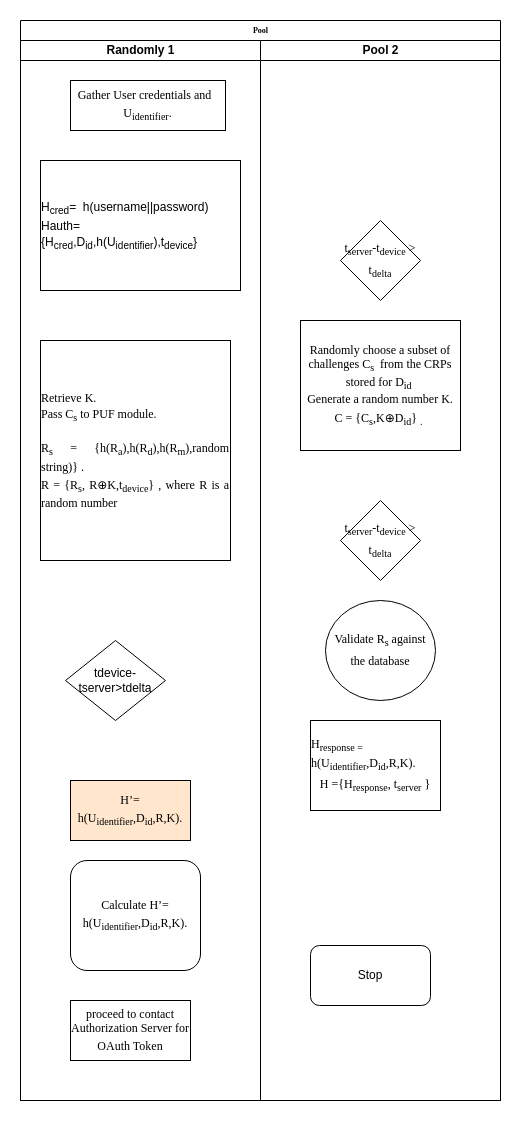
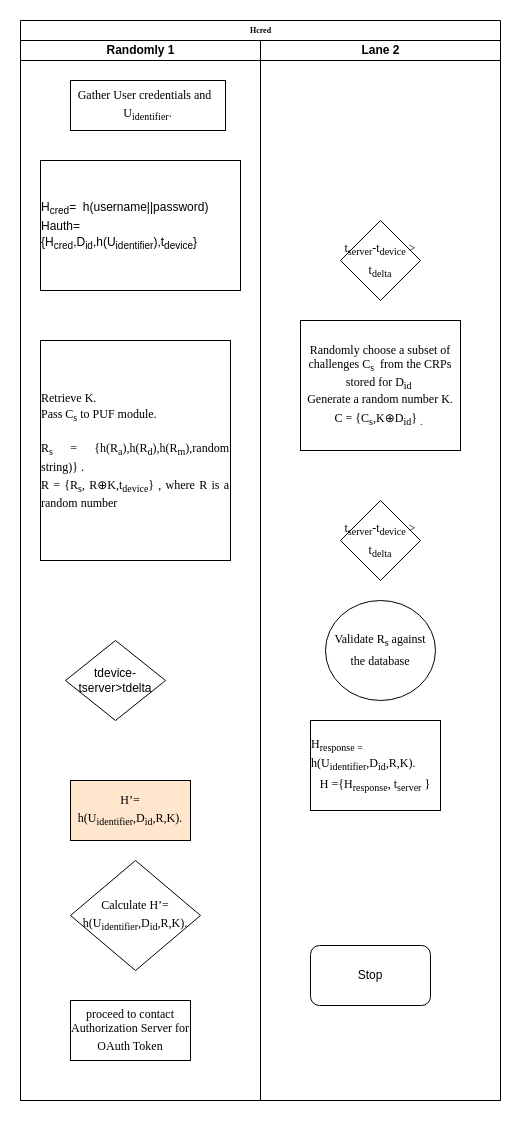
(261, 31) -> (261, 31)
(381, 51) -> (381, 51)
(136, 916) -> (136, 916)
